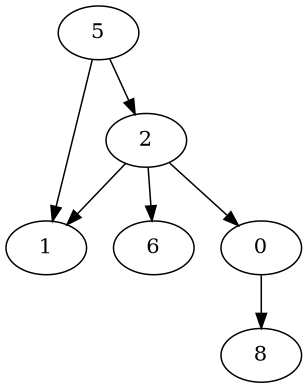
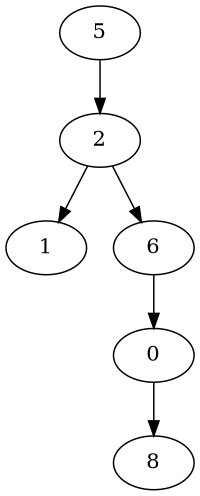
(74, 133) -> none
(198, 189) -> (154, 294)
